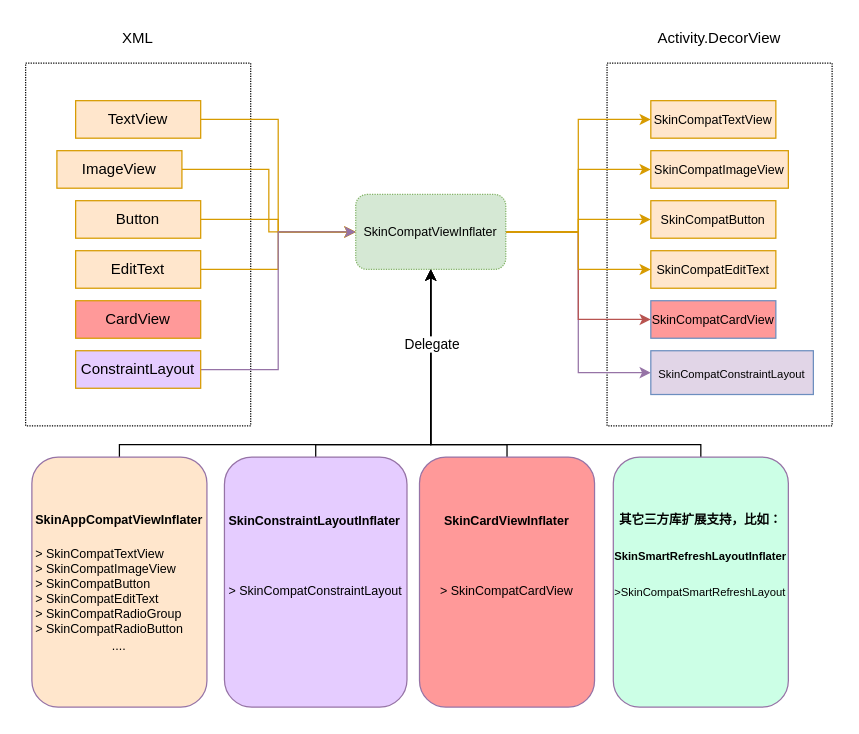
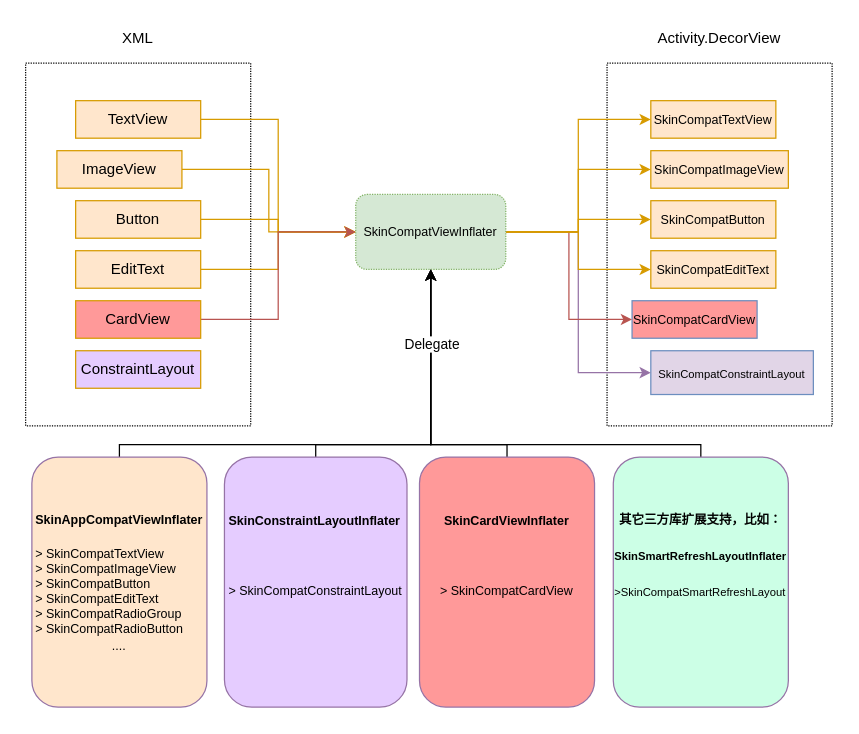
none -> (238, 319)
(713, 319) -> (694, 319)
(263, 369) -> none
